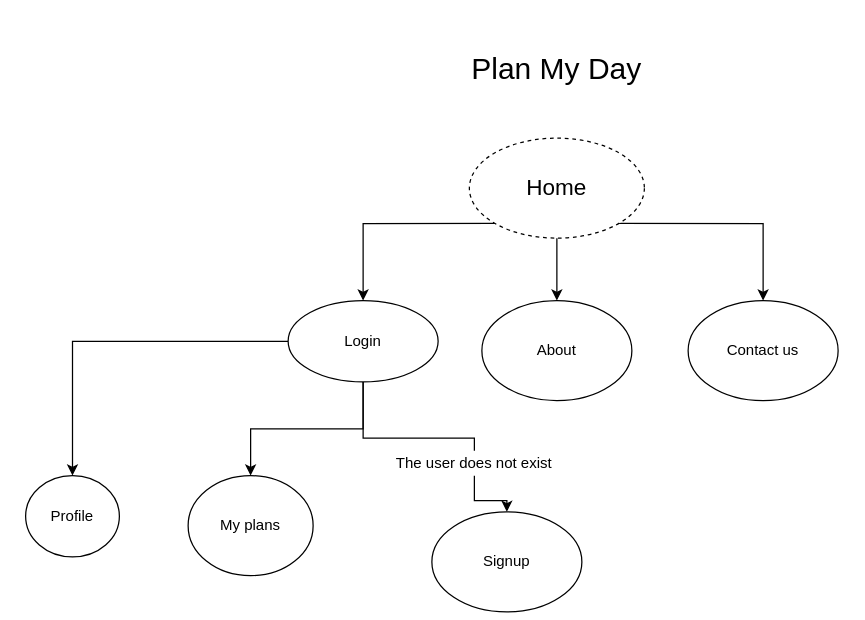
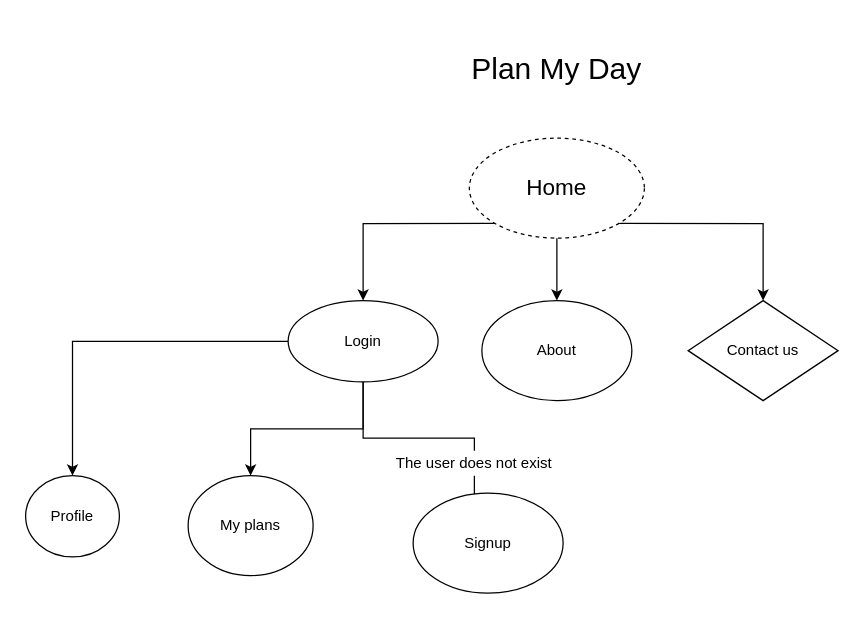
(763, 351) -> (763, 351)
(507, 562) -> (488, 543)
